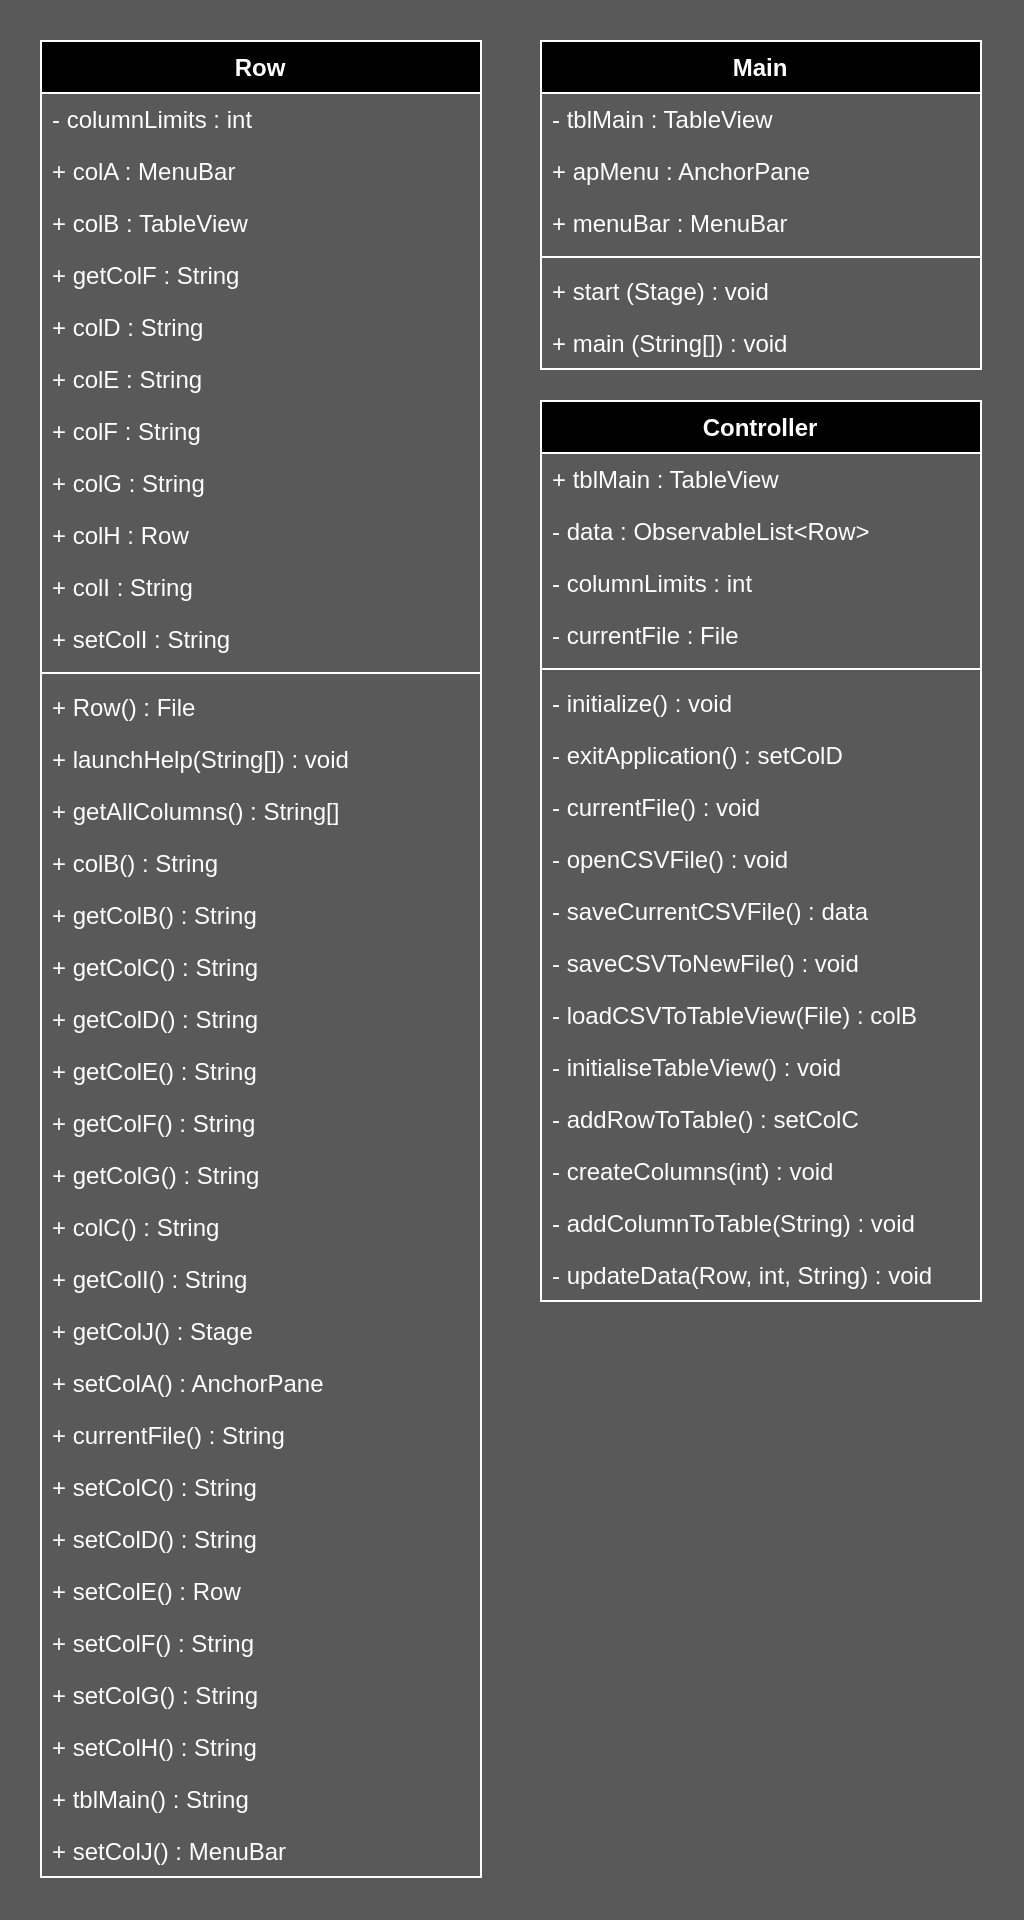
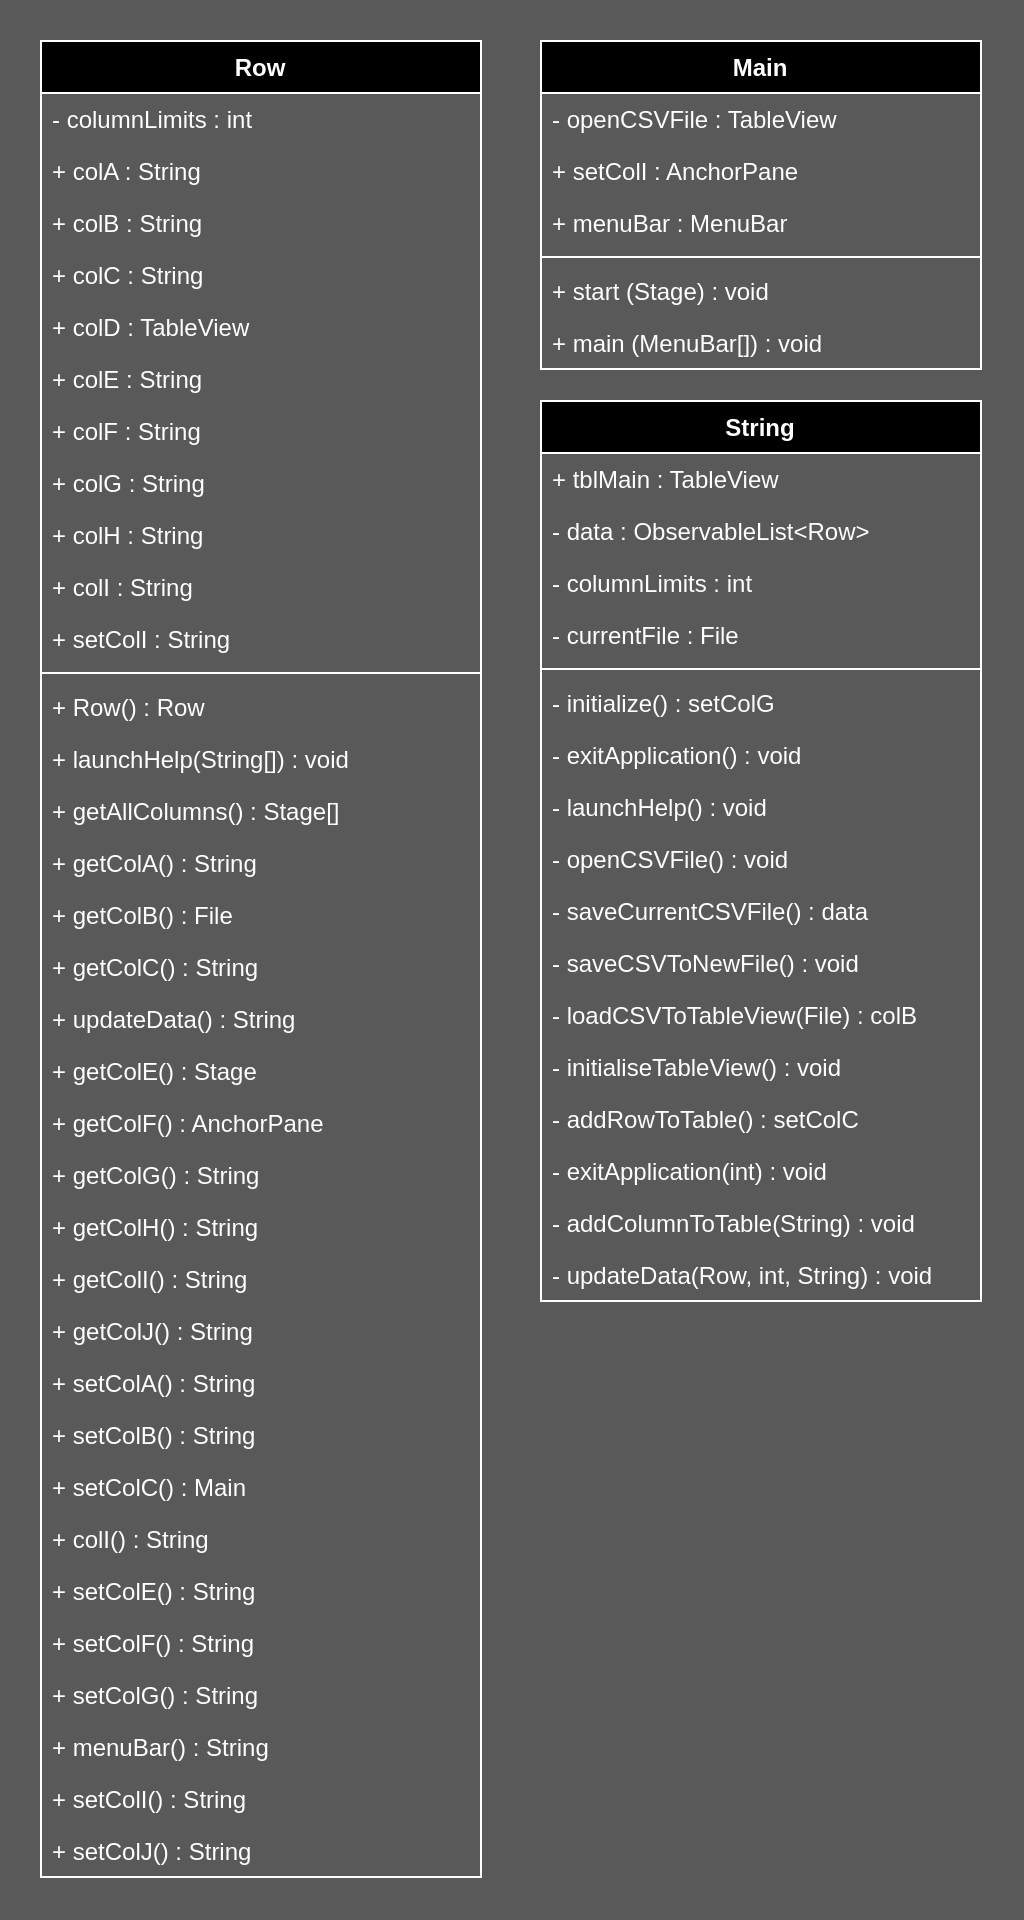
(668, 120) -> (695, 120)
(144, 172) -> (134, 172)
(681, 172) -> (684, 172)
(151, 224) -> (134, 224)
(154, 276) -> (134, 276)
(134, 328) -> (151, 328)
(688, 344) -> (698, 344)
(760, 428) -> (760, 428)
(117, 536) -> (134, 536)
(662, 704) -> (682, 704)
(127, 708) -> (127, 708)
(719, 756) -> (699, 756)
(678, 808) -> (671, 808)
(215, 812) -> (212, 812)
(148, 864) -> (168, 864)
(168, 916) -> (151, 916)
(168, 1020) -> (191, 1020)
(168, 1072) -> (164, 1072)
(168, 1124) -> (198, 1124)
(712, 1172) -> (716, 1172)
(148, 1228) -> (168, 1228)
(164, 1332) -> (168, 1332)
(198, 1384) -> (168, 1384)
(191, 1436) -> (168, 1436)
(168, 1488) -> (154, 1488)
(168, 1540) -> (148, 1540)
(151, 1592) -> (168, 1592)
(168, 1748) -> (171, 1748)
(165, 1800) -> (168, 1800)
(178, 1852) -> (168, 1852)
